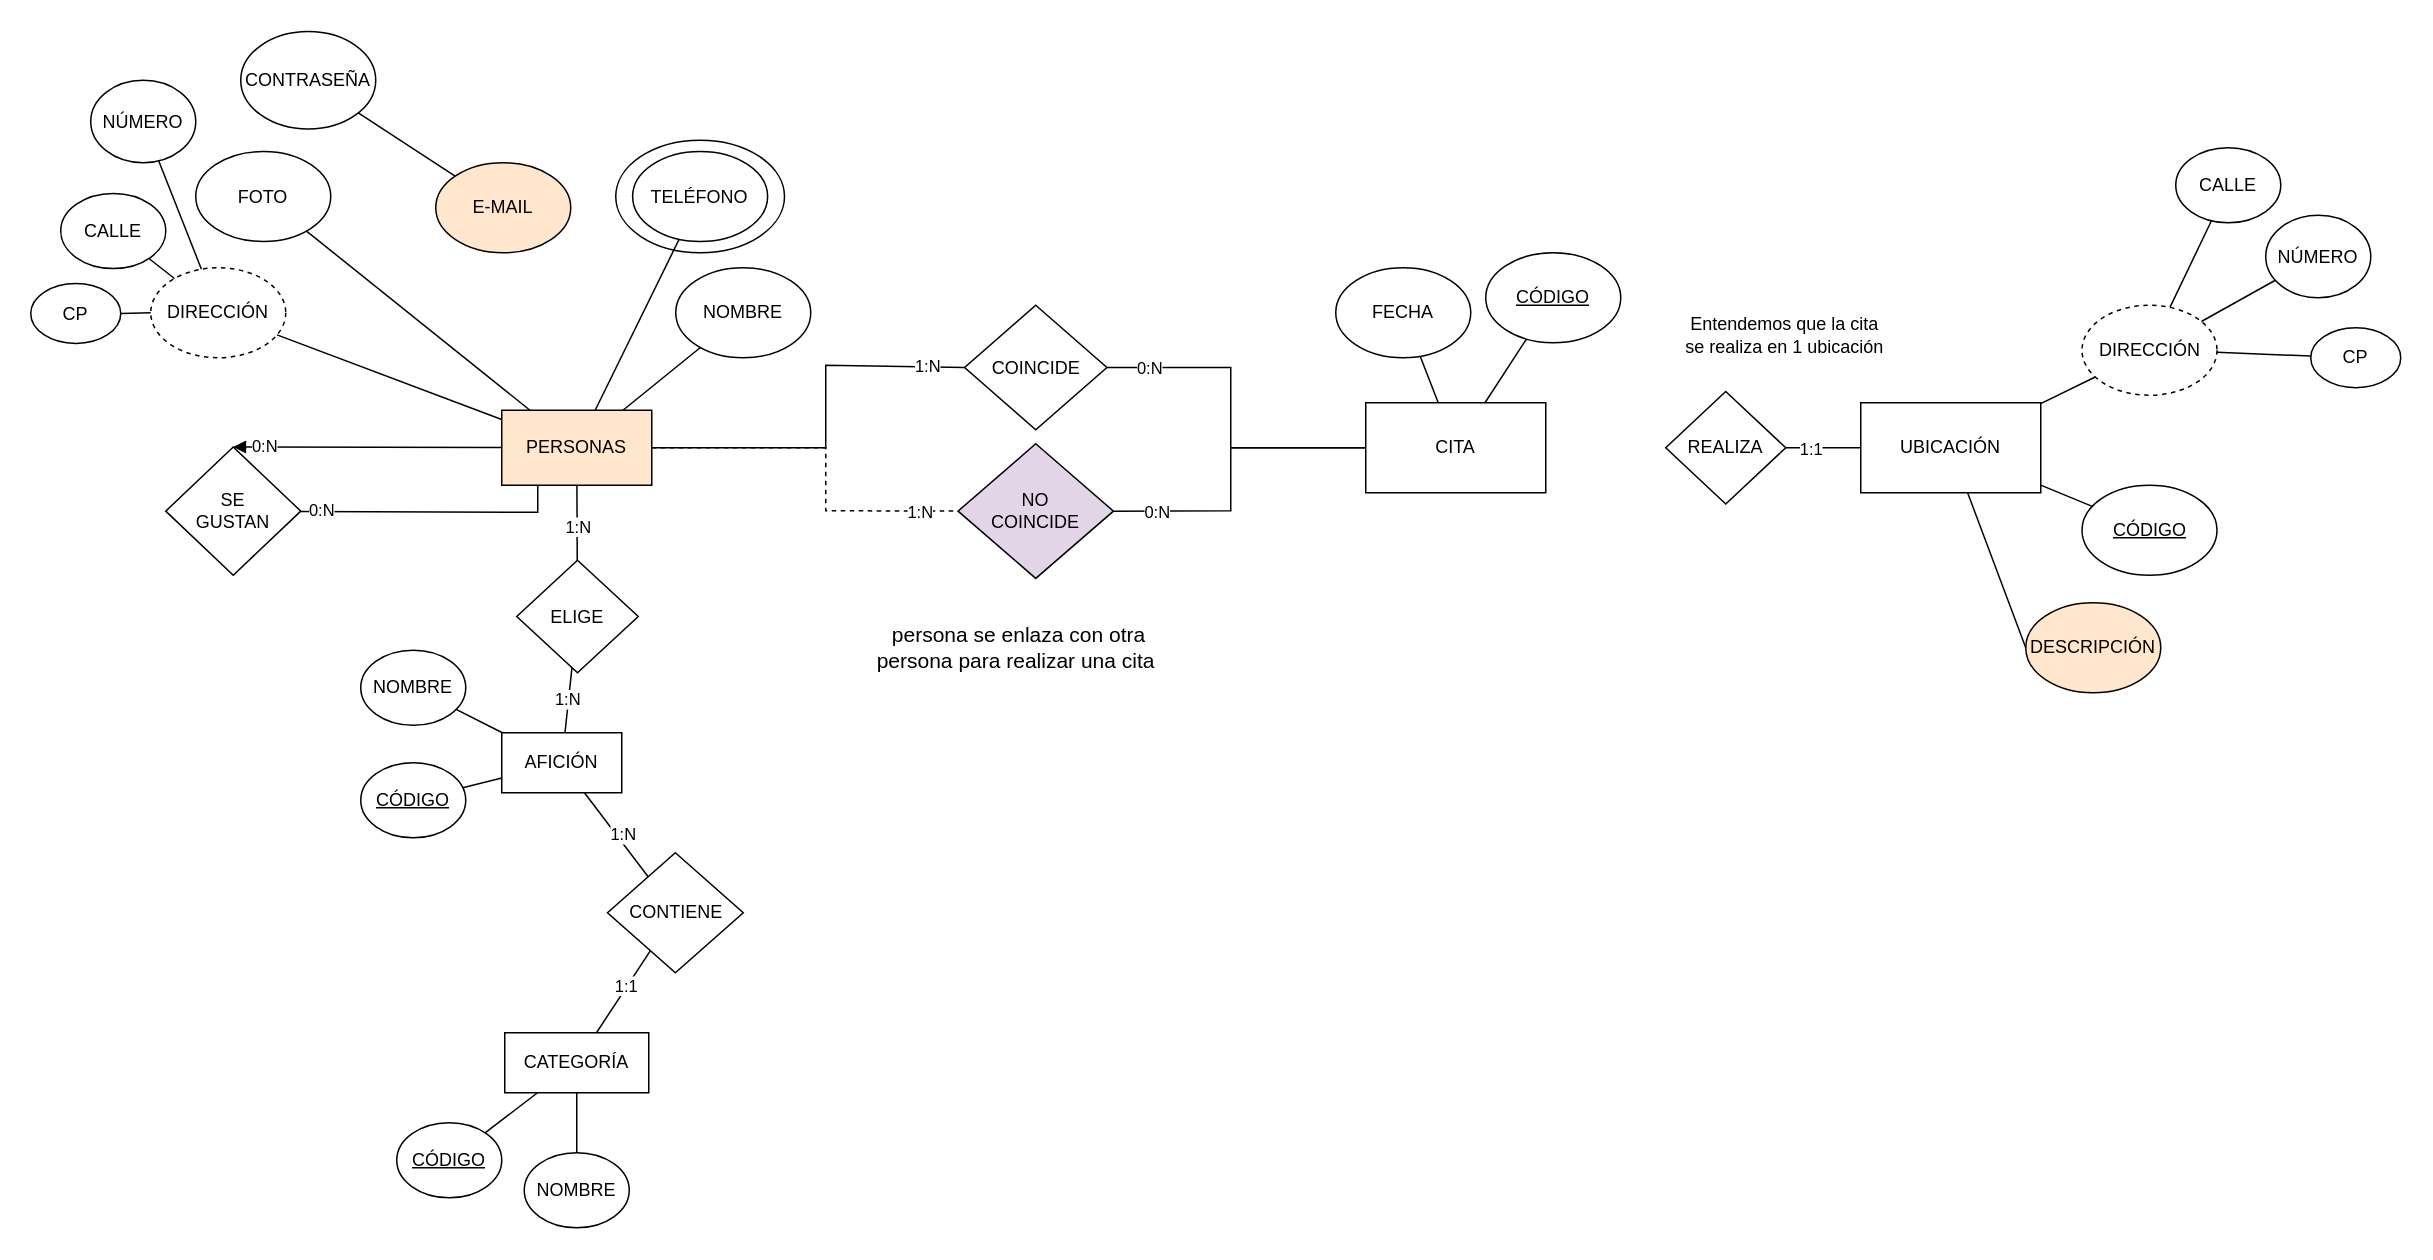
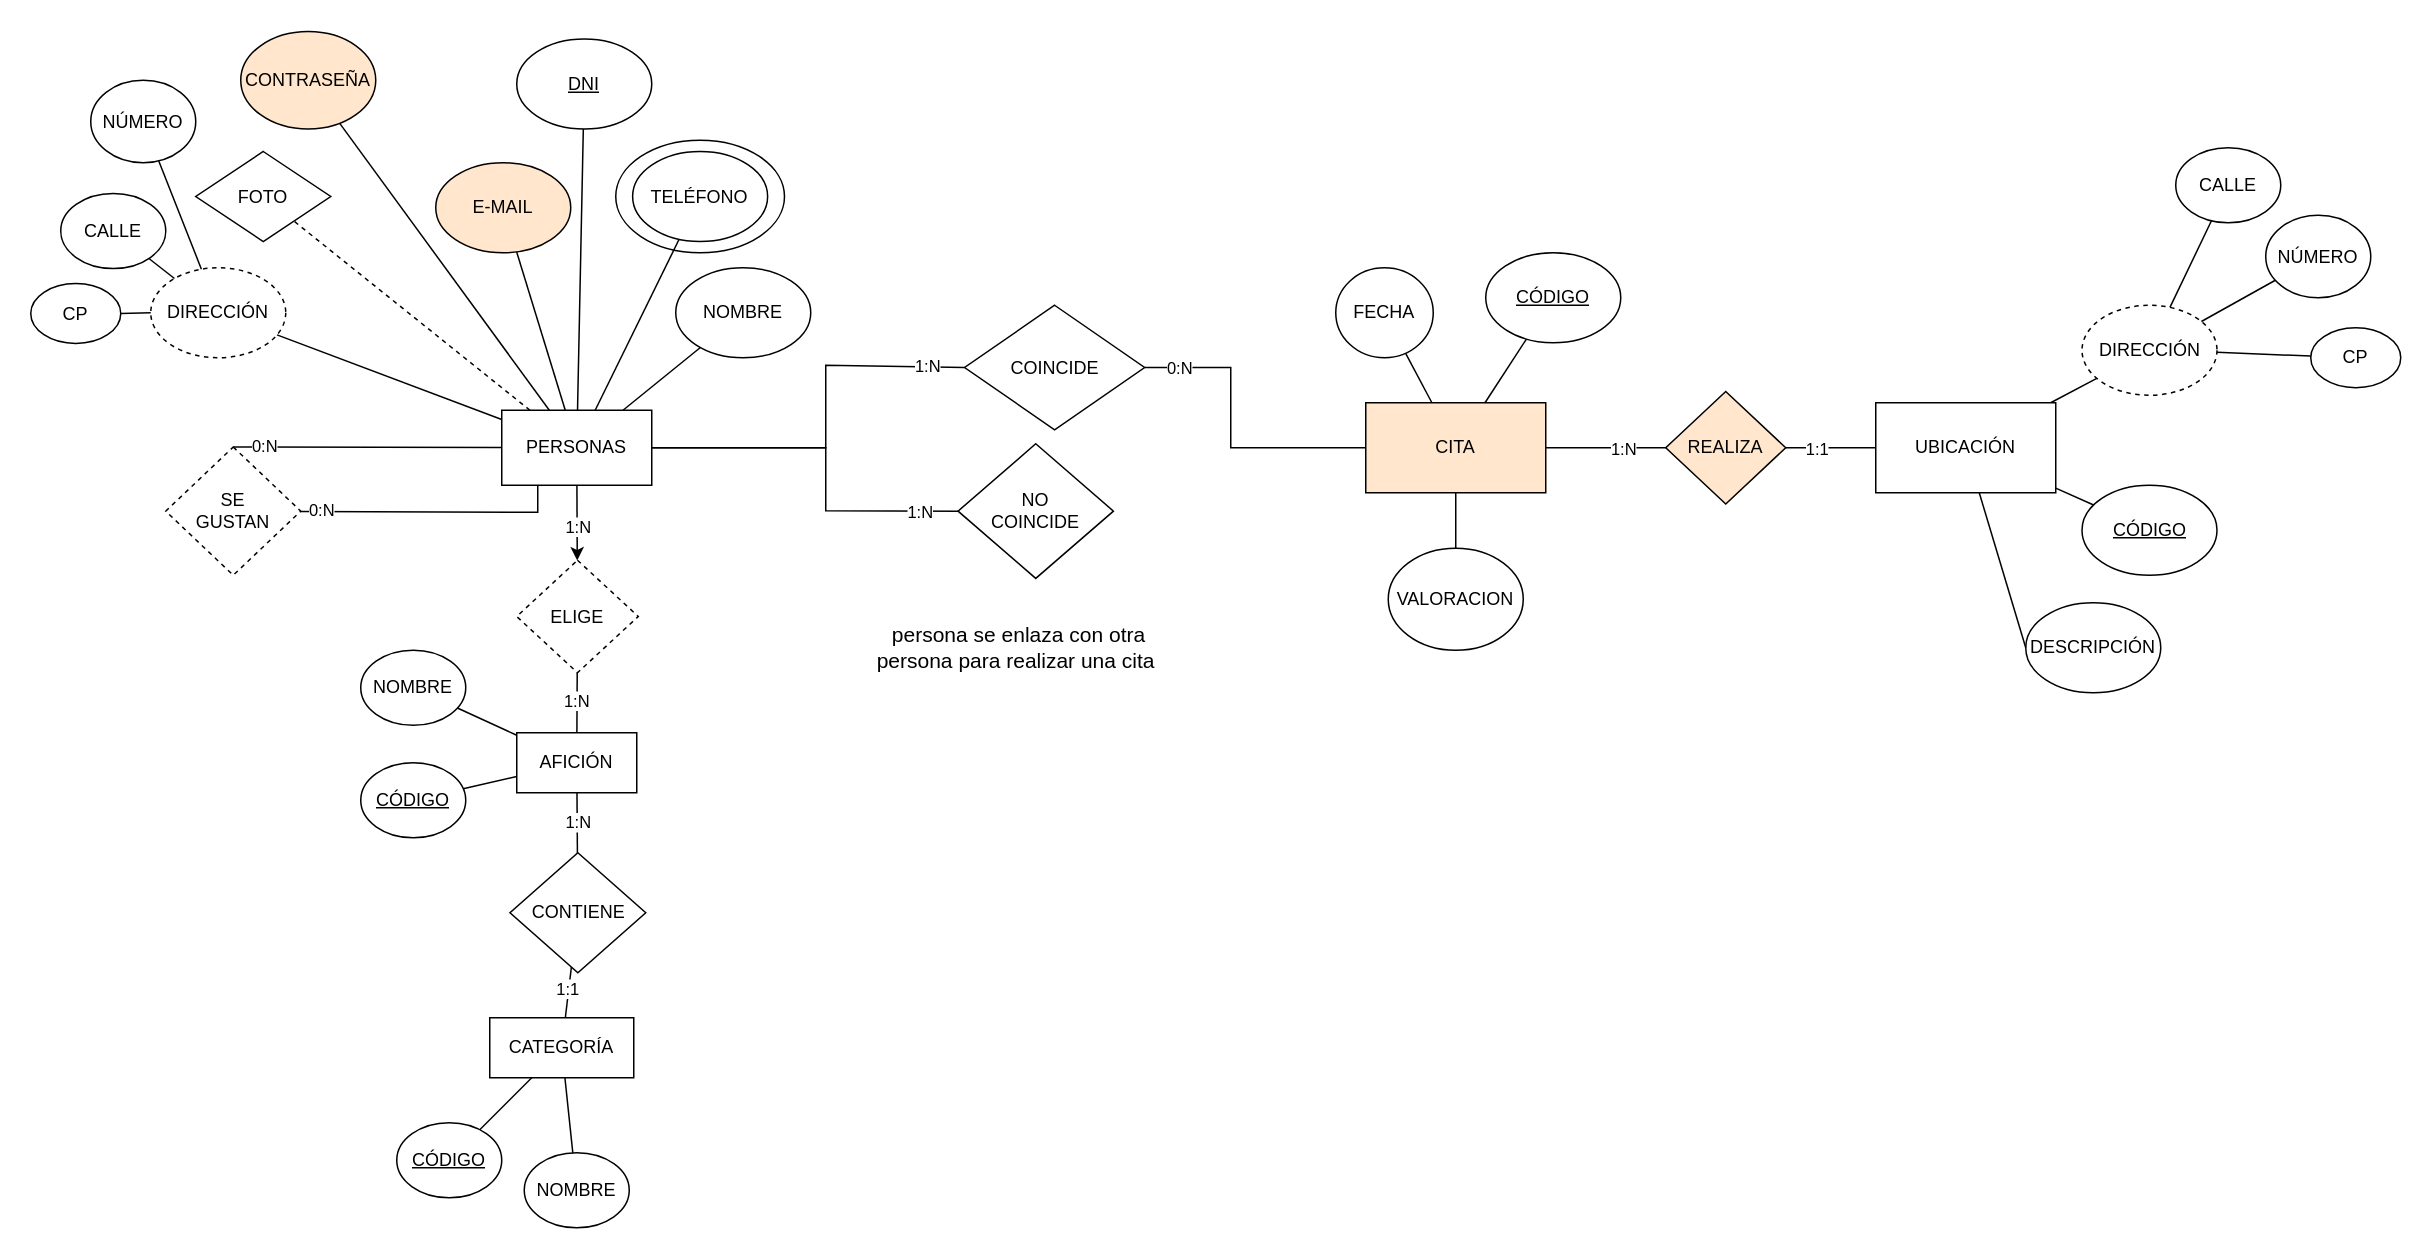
(308, 80) -> (308, 80)
none -> (584, 84)
(407, 145) -> (541, 331)
(263, 197) -> (263, 197)
none -> (445, 267)
none -> (580, 270)
(1403, 313) -> (1385, 313)
(417, 319) -> (410, 314)
(1785, 335) -> none
(1036, 368) -> (1055, 368)
(246, 447) -> (241, 447)
(577, 448) -> (577, 448)
(1456, 448) -> (1456, 448)
none -> (1606, 448)
(1726, 448) -> (1726, 448)
(1951, 448) -> (1966, 448)
(233, 511) -> (233, 511)
(834, 511) -> (834, 511)
(1036, 511) -> (1036, 511)
(1203, 511) -> none
none -> (1456, 521)
(577, 553) -> (577, 549)
none -> (1456, 599)
(578, 617) -> (578, 617)
(2093, 648) -> (2093, 648)
(562, 763) -> (577, 763)
(675, 913) -> (578, 913)
(577, 1063) -> (562, 1048)
